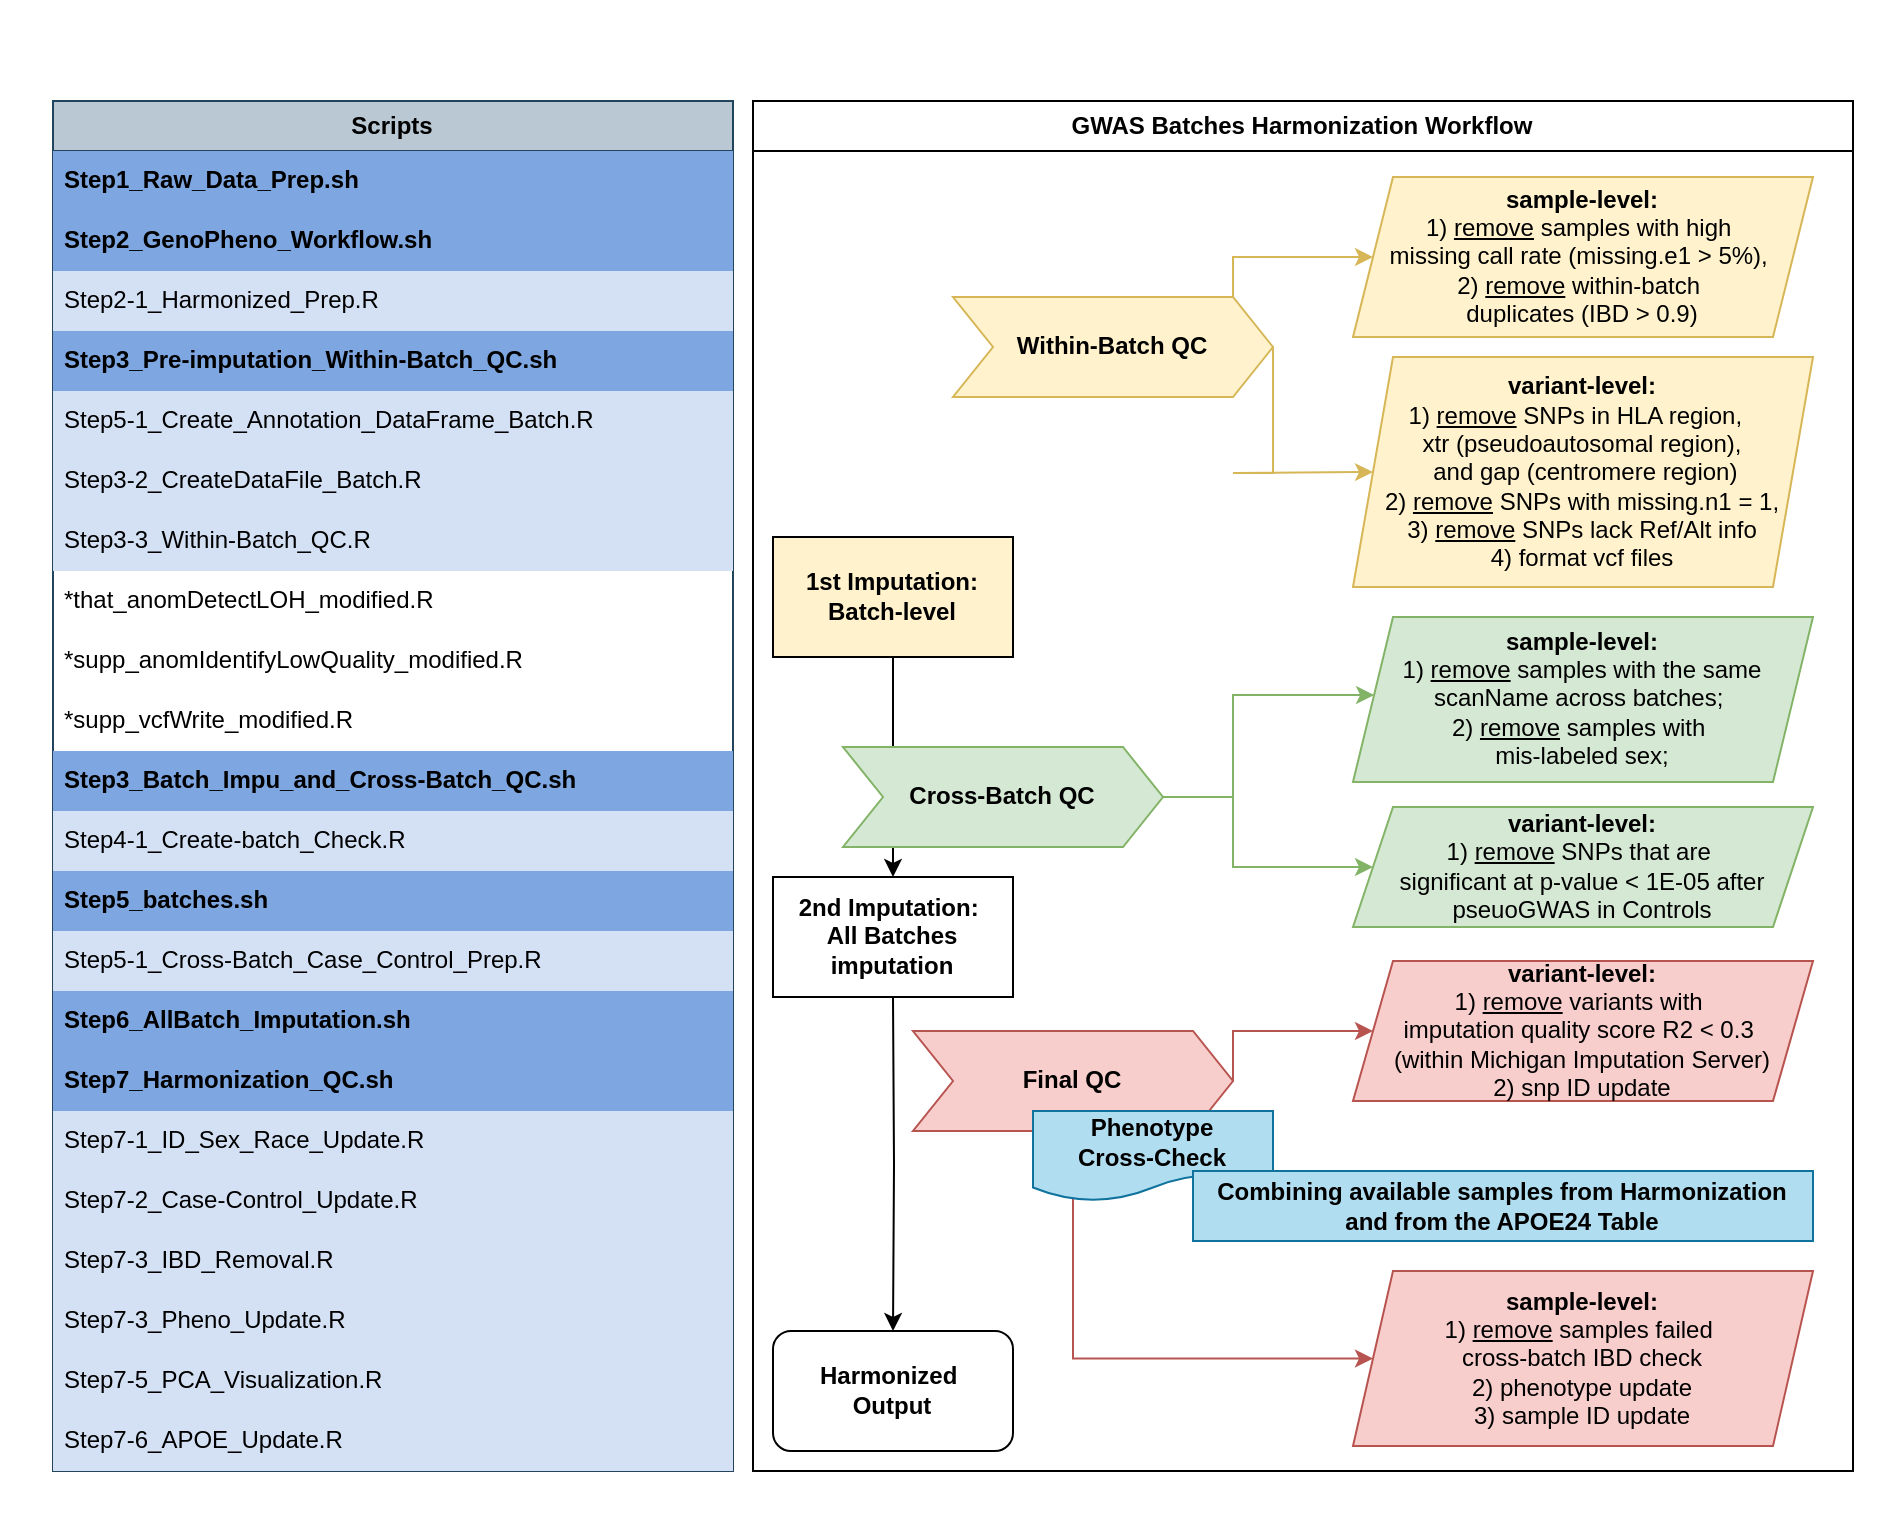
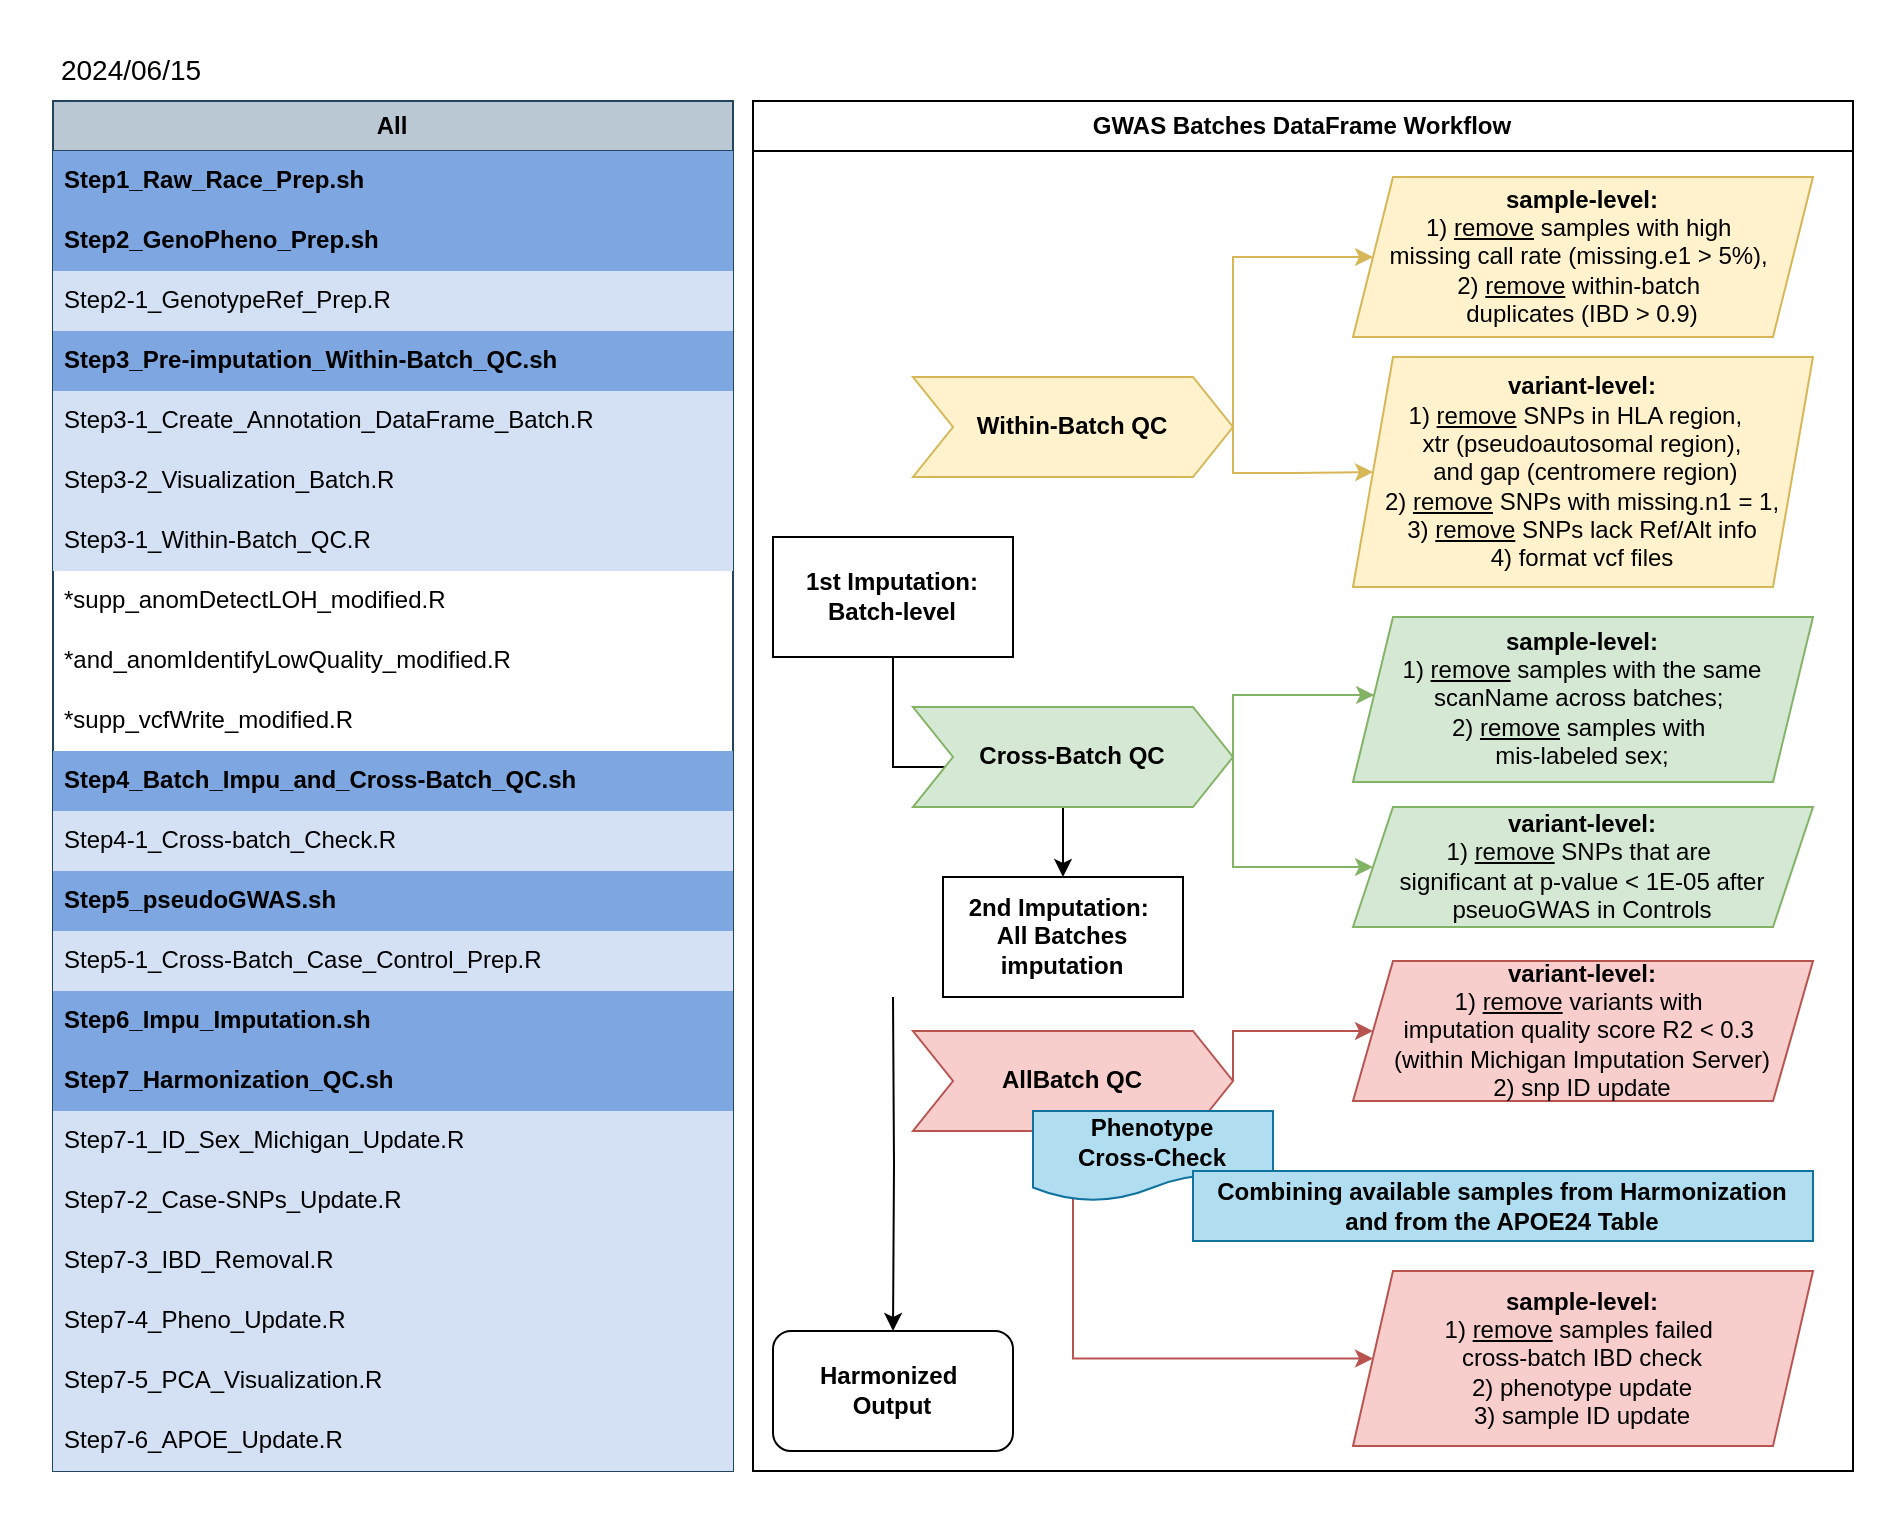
none -> (131, 71)
(393, 127) -> (393, 127)
(1303, 127) -> (1303, 127)
(210, 181) -> (210, 181)
(240, 241) -> (216, 241)
(227, 301) -> (237, 301)
(1113, 347) -> (1073, 427)
(348, 421) -> (348, 421)
(257, 481) -> (244, 481)
(224, 541) -> (224, 541)
(893, 597) -> (893, 597)
(257, 601) -> (257, 601)
(308, 661) -> (302, 661)
(317, 781) -> (317, 781)
(1003, 797) -> (1073, 757)
(250, 841) -> (243, 841)
(169, 901) -> (190, 901)
(893, 937) -> (1063, 937)
(241, 1021) -> (220, 1021)
(1073, 1081) -> (1073, 1081)
(250, 1141) -> (271, 1141)
(254, 1201) -> (237, 1201)
(210, 1321) -> (210, 1321)
